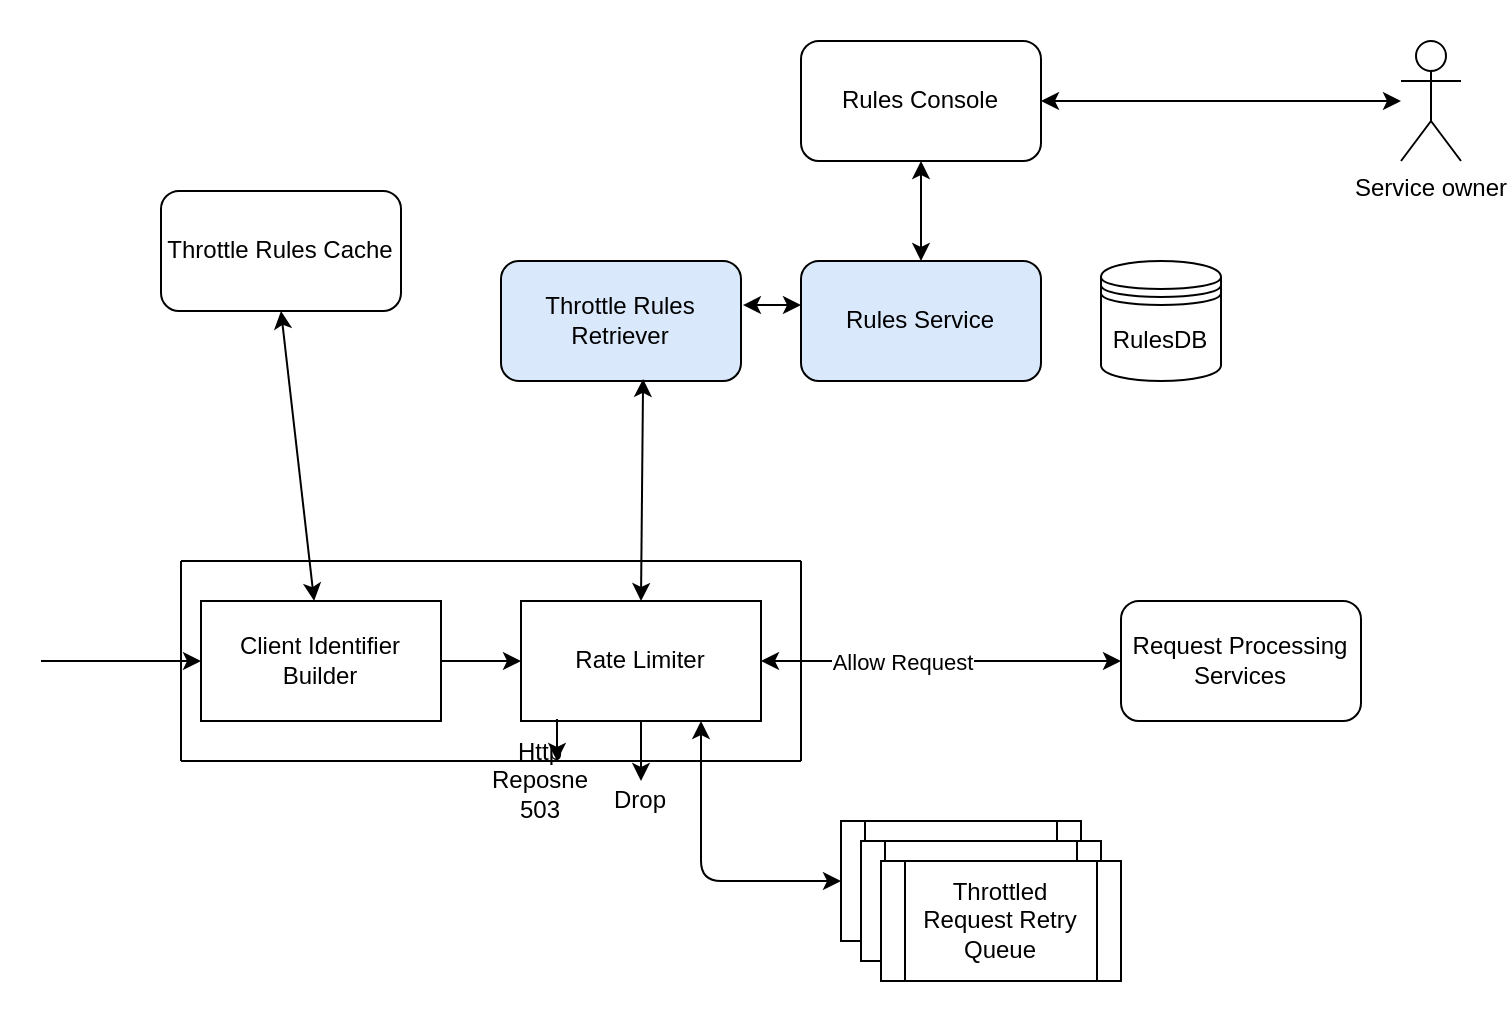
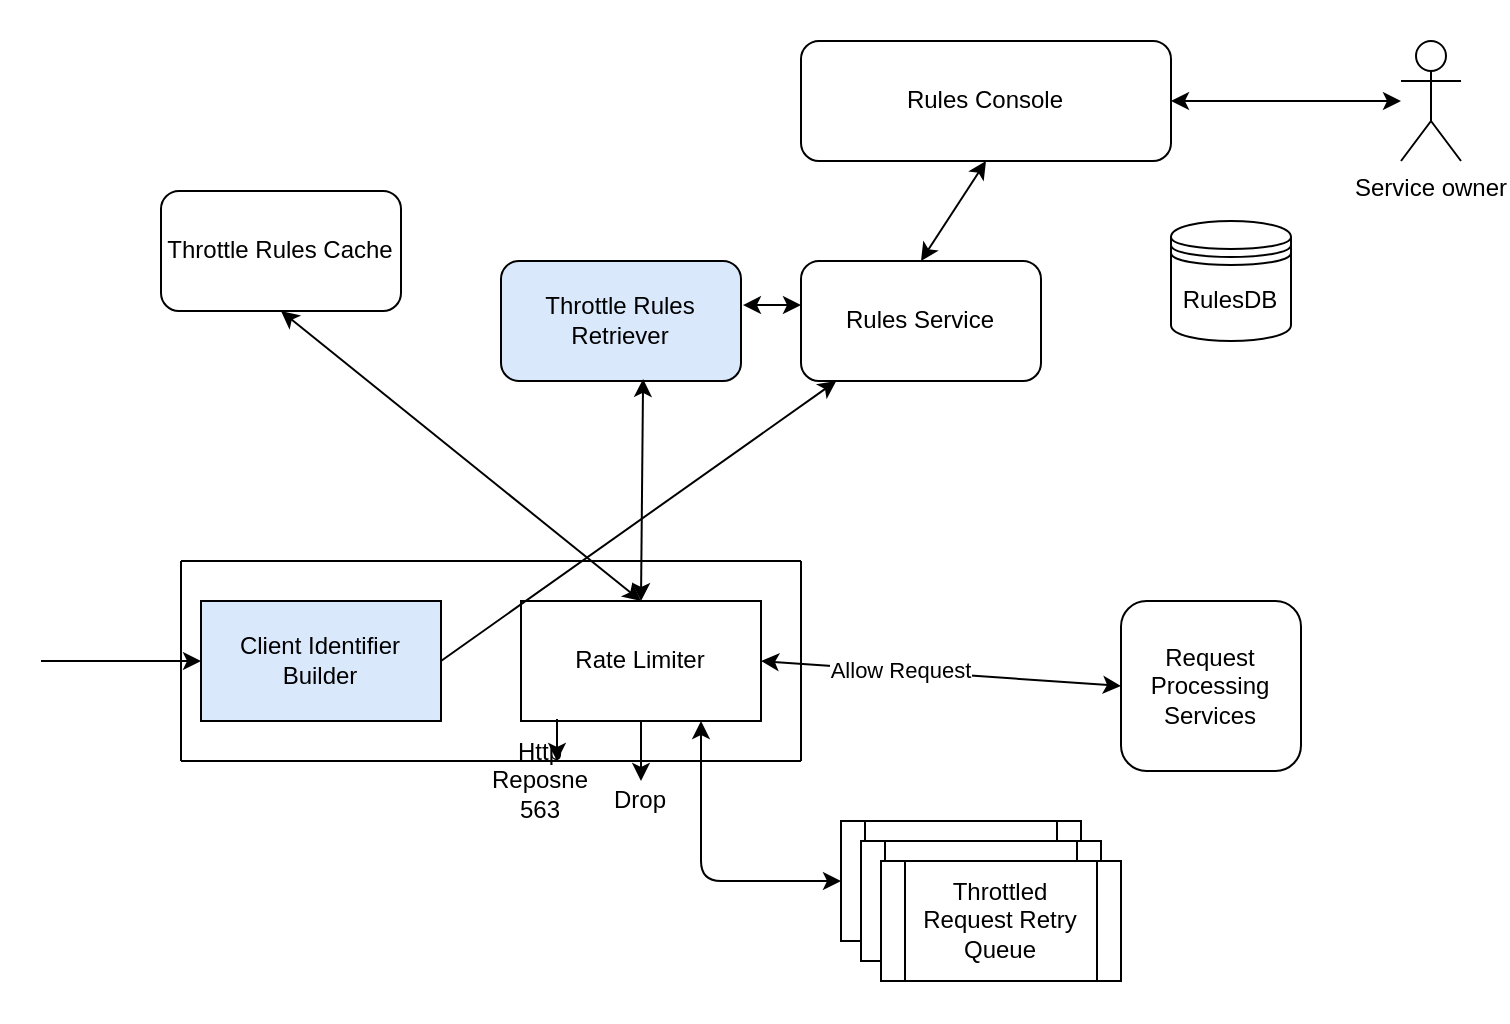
(921, 101) -> (986, 101)
(921, 321) -> (921, 321)
(1161, 321) -> (1231, 281)
(298, 456) -> (438, 437)
(321, 661) -> (321, 661)
(474, 661) -> (735, 453)
(1241, 661) -> (1211, 686)
(541, 781) -> (541, 781)
